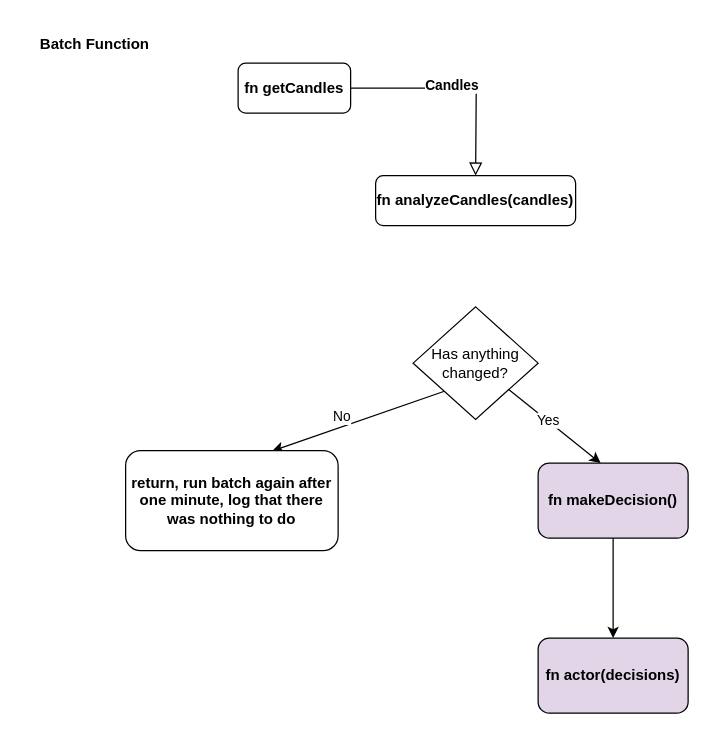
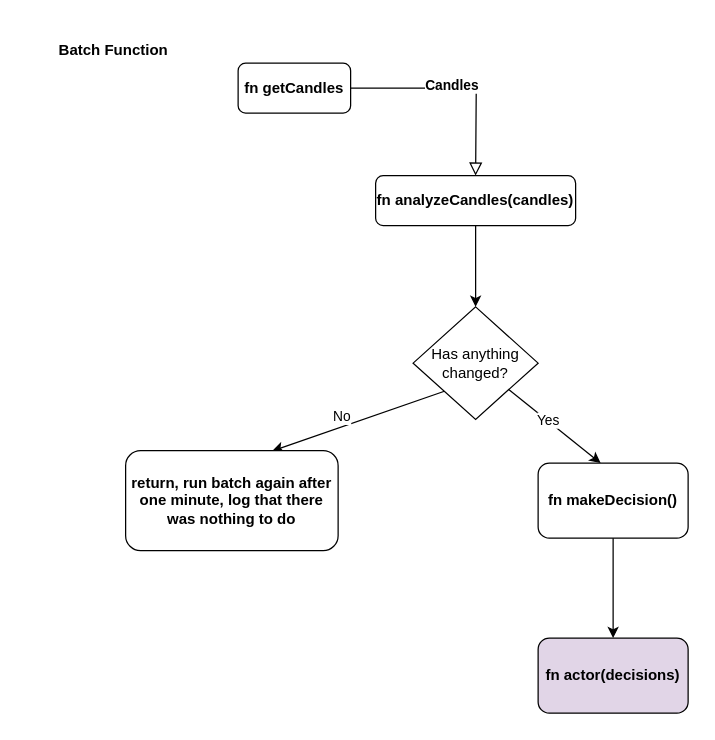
(94, 44) -> (113, 51)
none -> (476, 262)
(613, 501) -> (613, 501)
